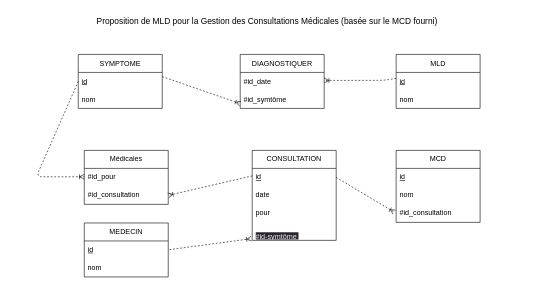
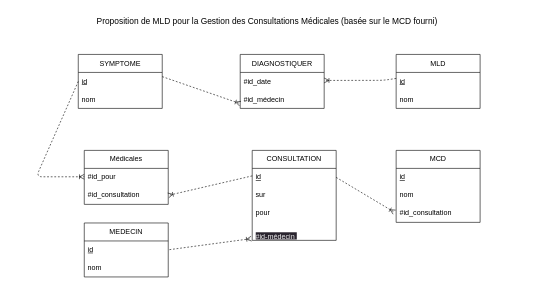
(265, 99) -> (264, 99)
(264, 195) -> (262, 195)
(277, 231) -> (276, 231)
